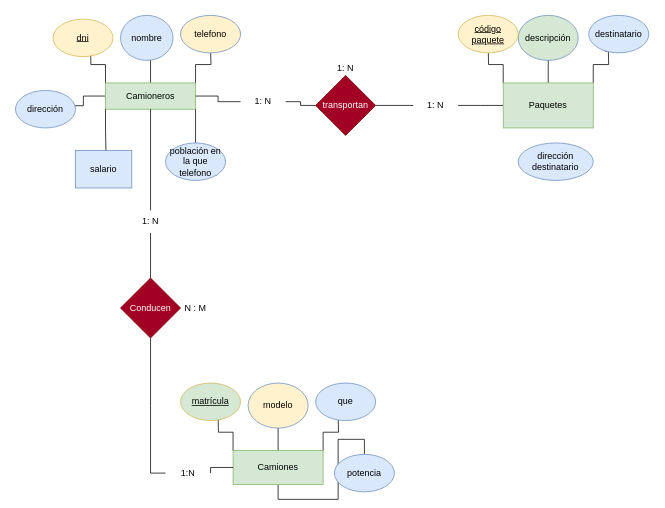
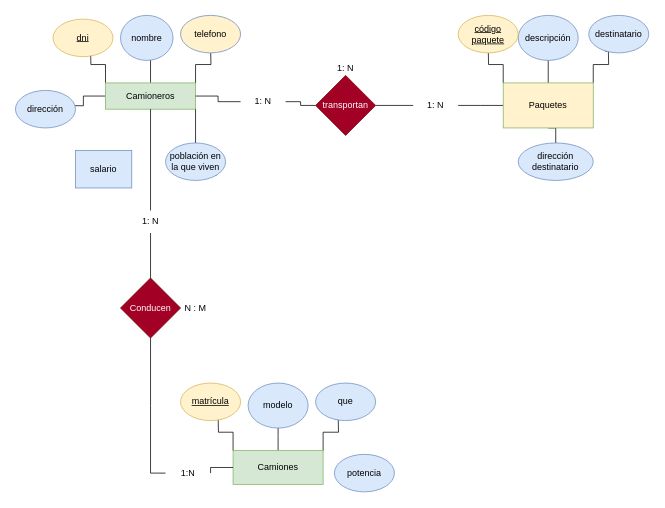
(548, 38) -> (548, 38)
(548, 105) -> (548, 105)
(105, 130) -> none
none -> (555, 134)
(195, 162) -> (195, 162)
(210, 402) -> (210, 402)
(278, 405) -> (278, 405)
(309, 499) -> none
